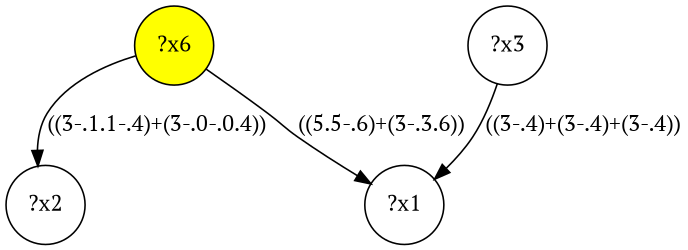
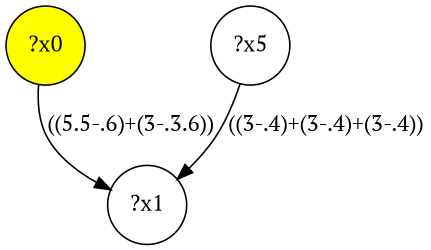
(174, 46) -> (46, 46)
(508, 46) -> (250, 46)
(46, 205) -> none
